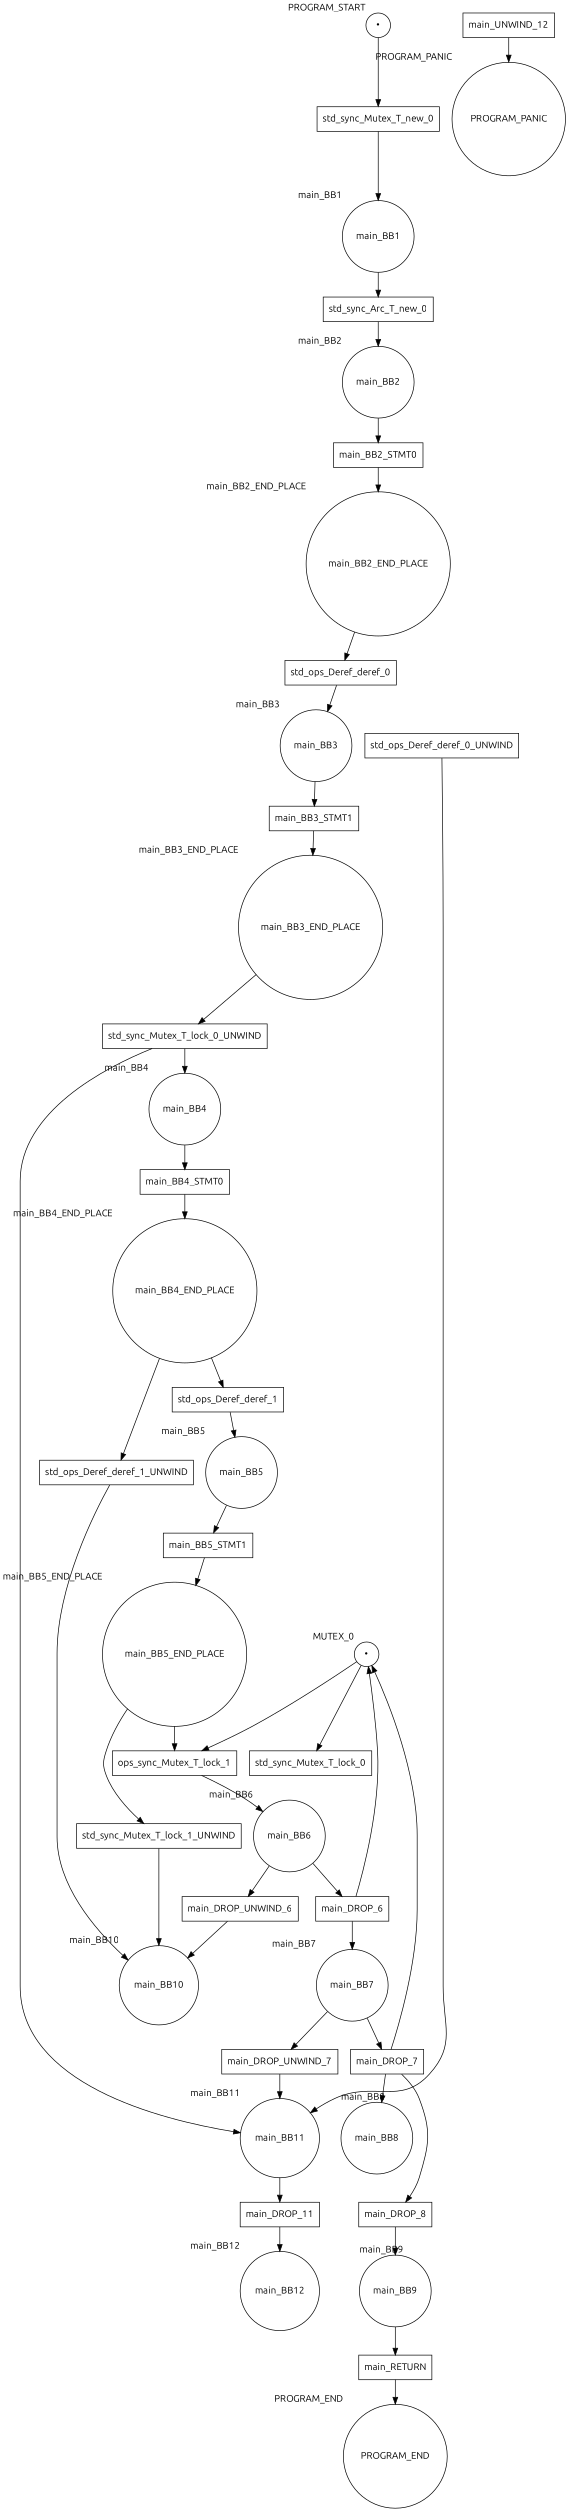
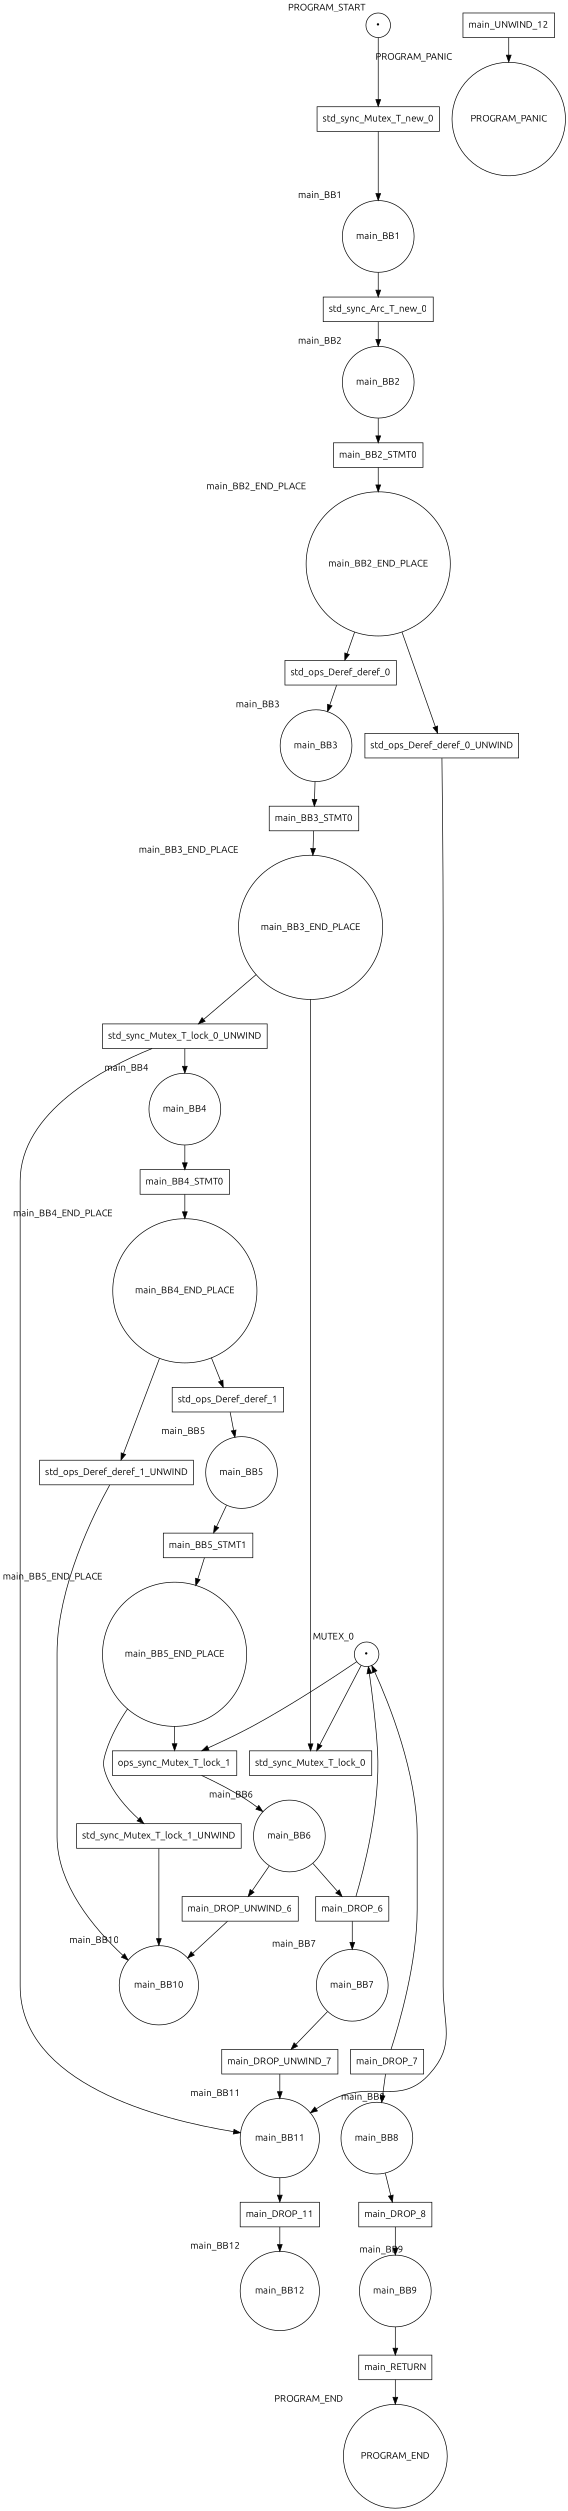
none -> (419, 679)
(314, 818) -> (314, 818)
none -> (311, 1372)
(373, 2031) -> none
(428, 2134) -> (388, 2184)
